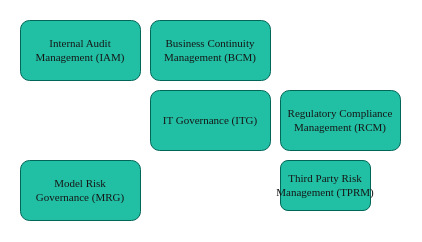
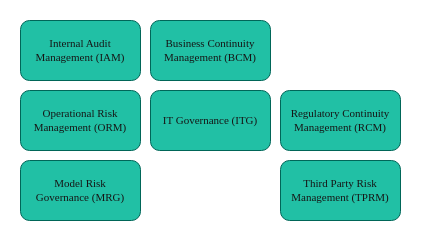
none -> (81, 121)
(341, 121) -> (341, 121)
(326, 186) -> (341, 191)
